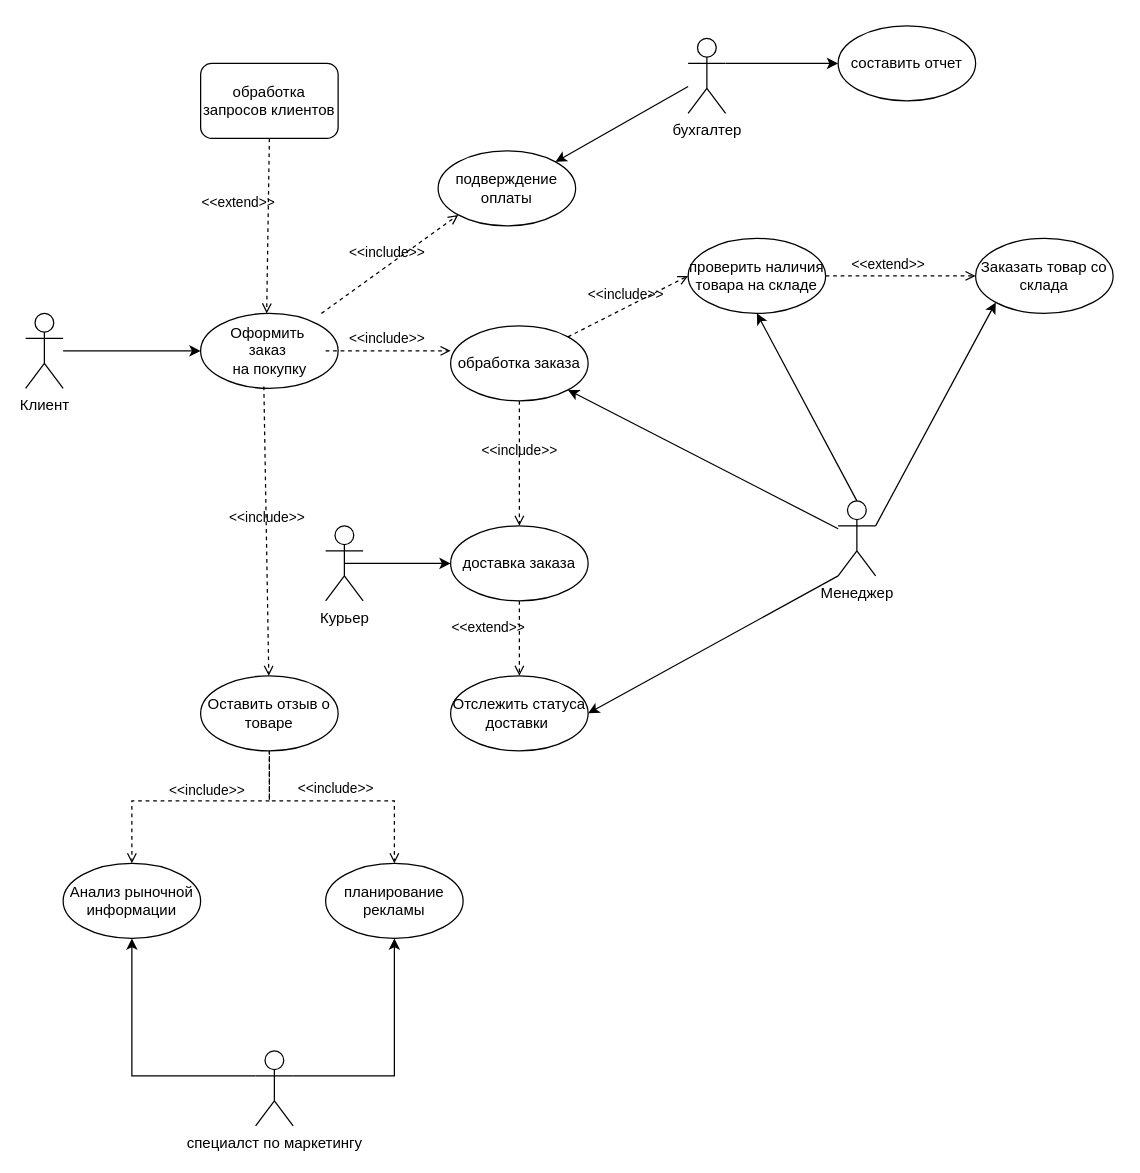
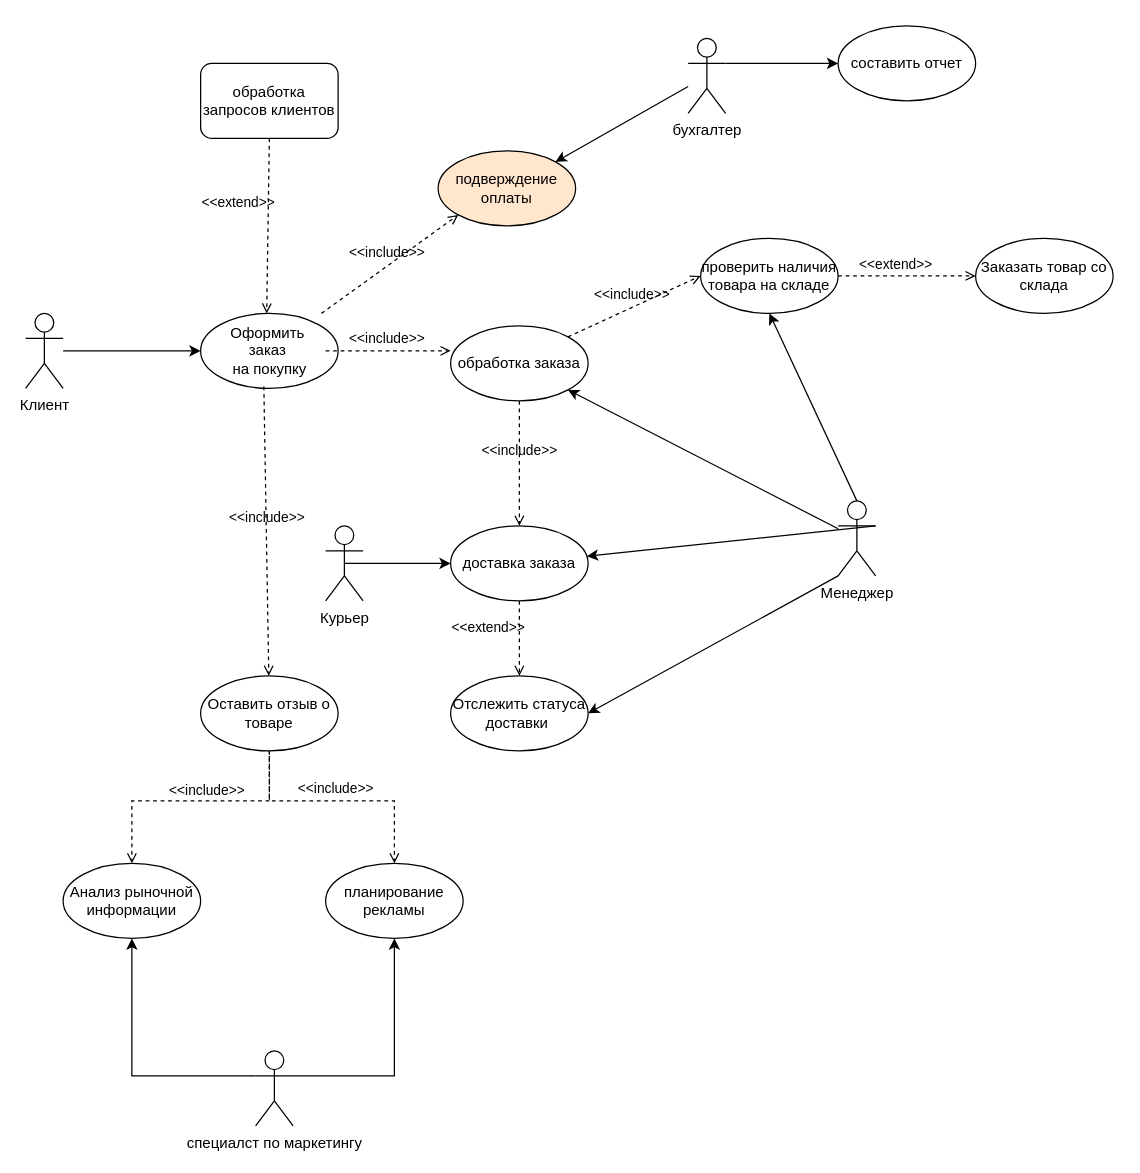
(507, 188) -> (507, 188)
(757, 276) -> (769, 276)
(934, 417) -> (724, 542)
